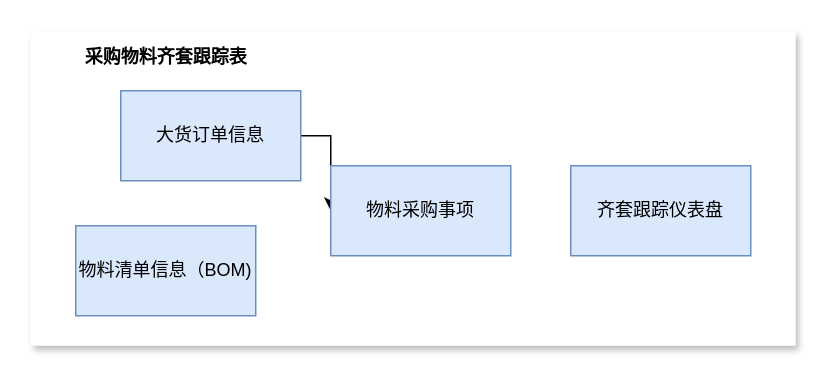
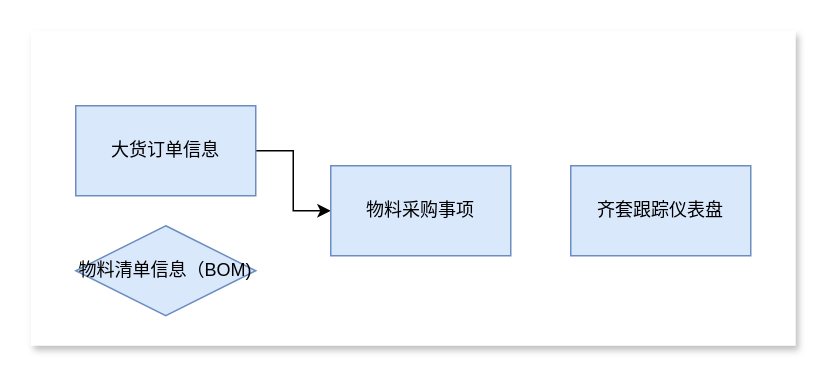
(166, 58) -> none
(211, 136) -> (166, 151)
(166, 271) -> (166, 271)
